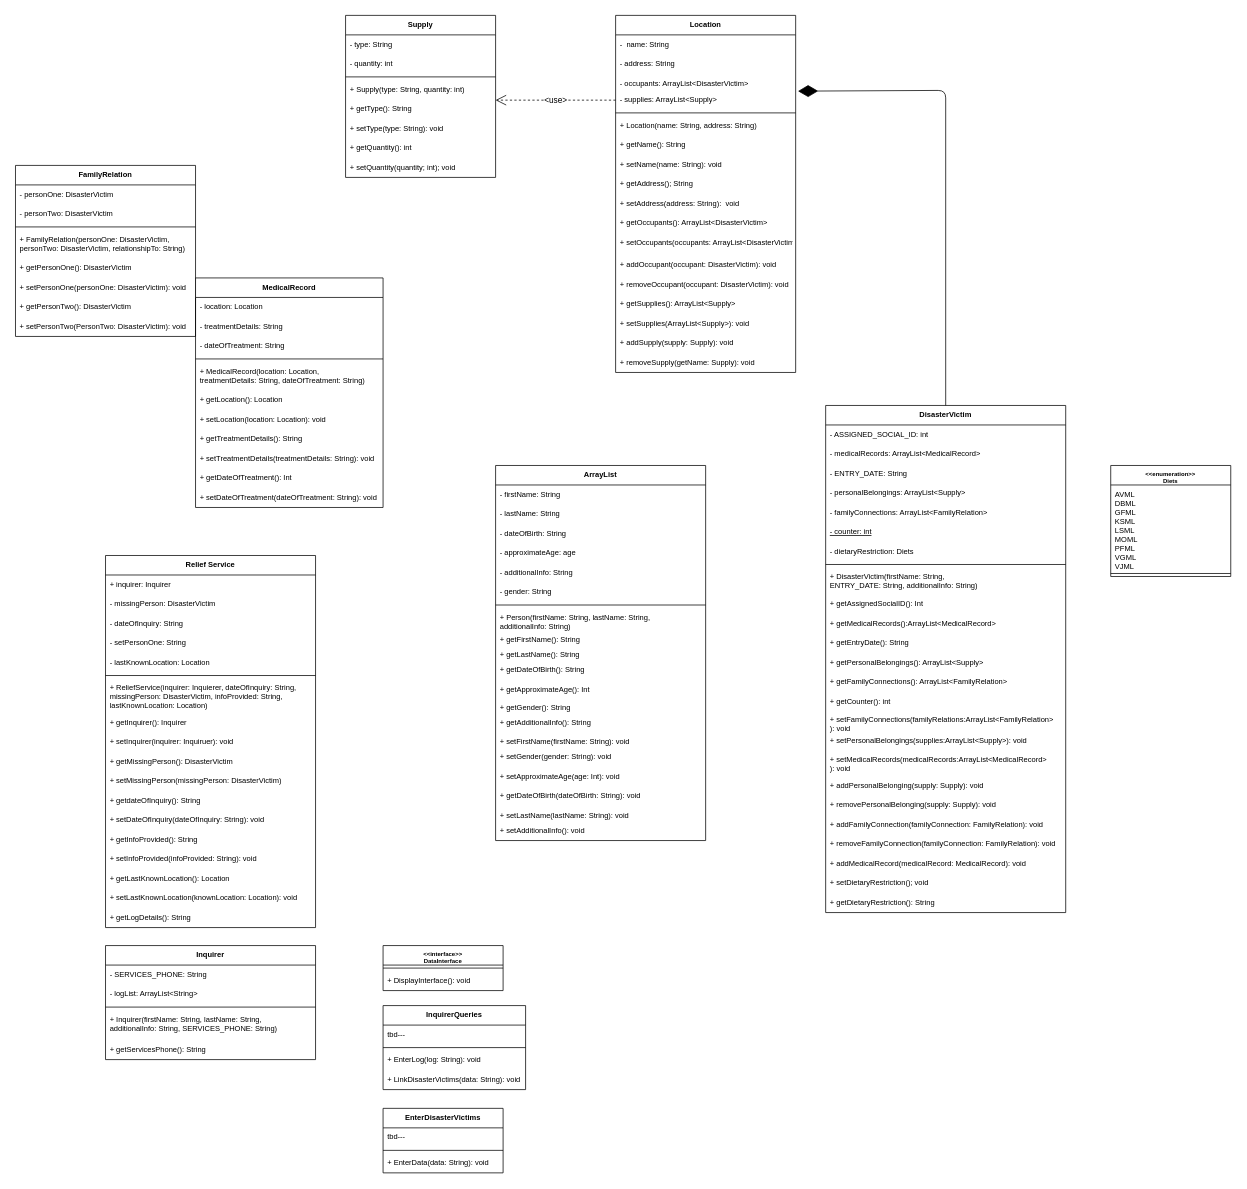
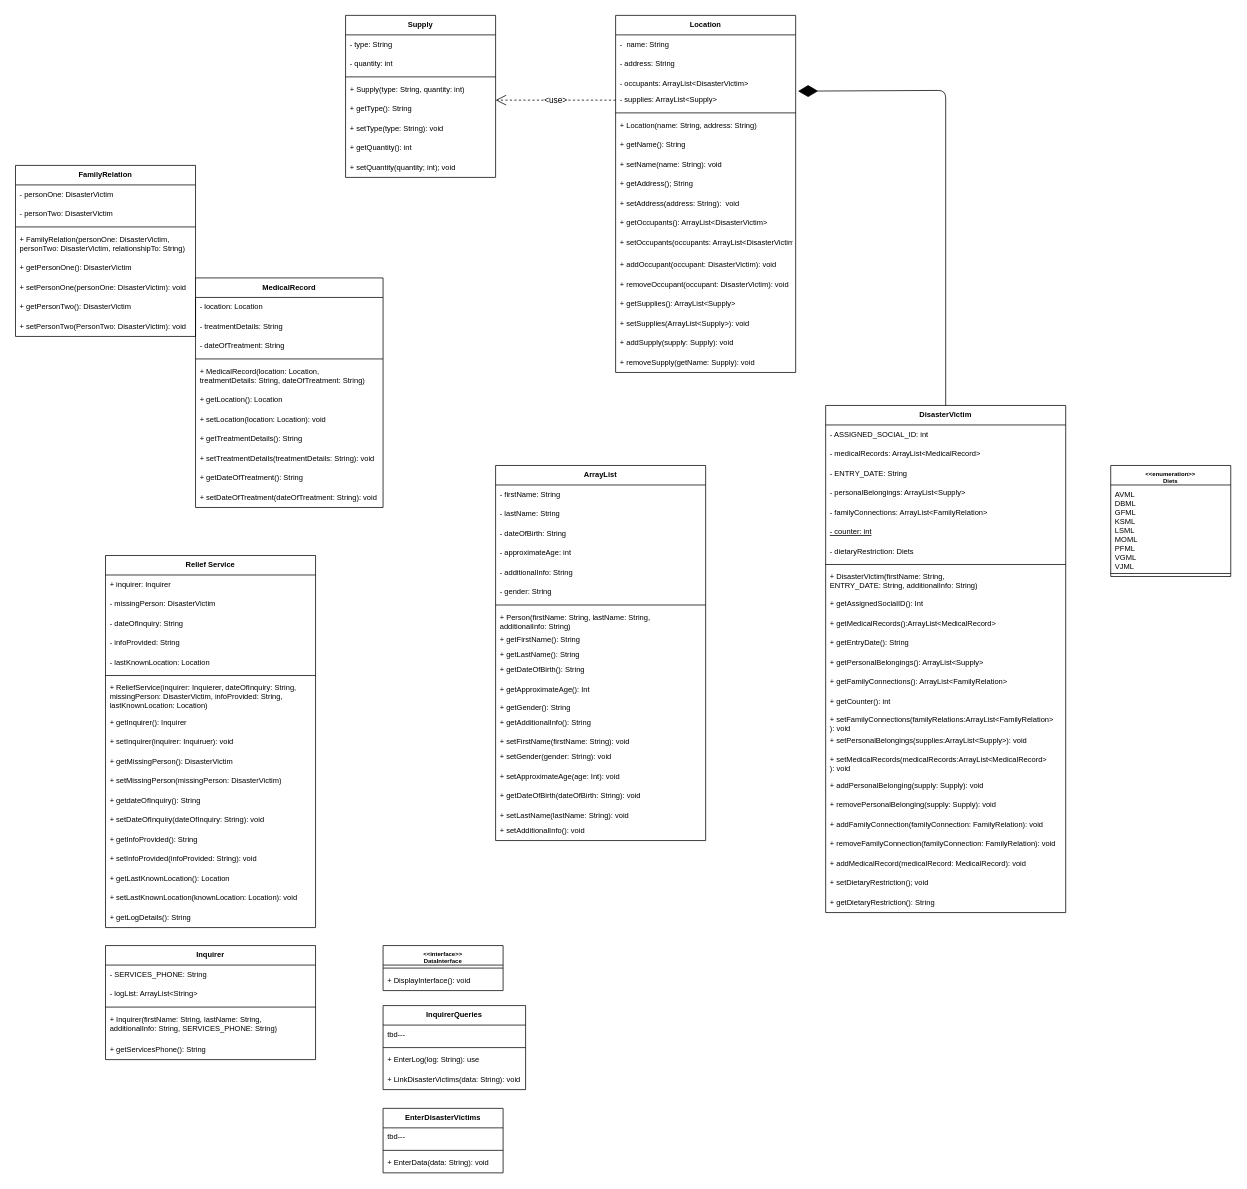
(253, 478) -> (259, 478)
(540, 553) -> (539, 553)
(152, 643) -> (150, 643)
(440, 1060) -> (439, 1060)
